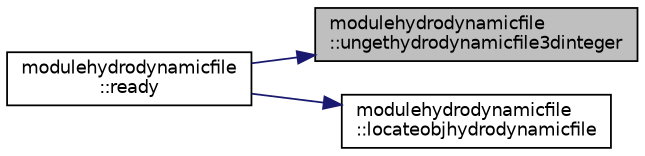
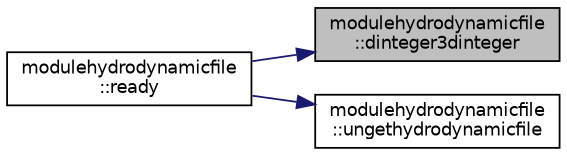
(476, 35) -> (437, 35)
(476, 121) -> (437, 121)
